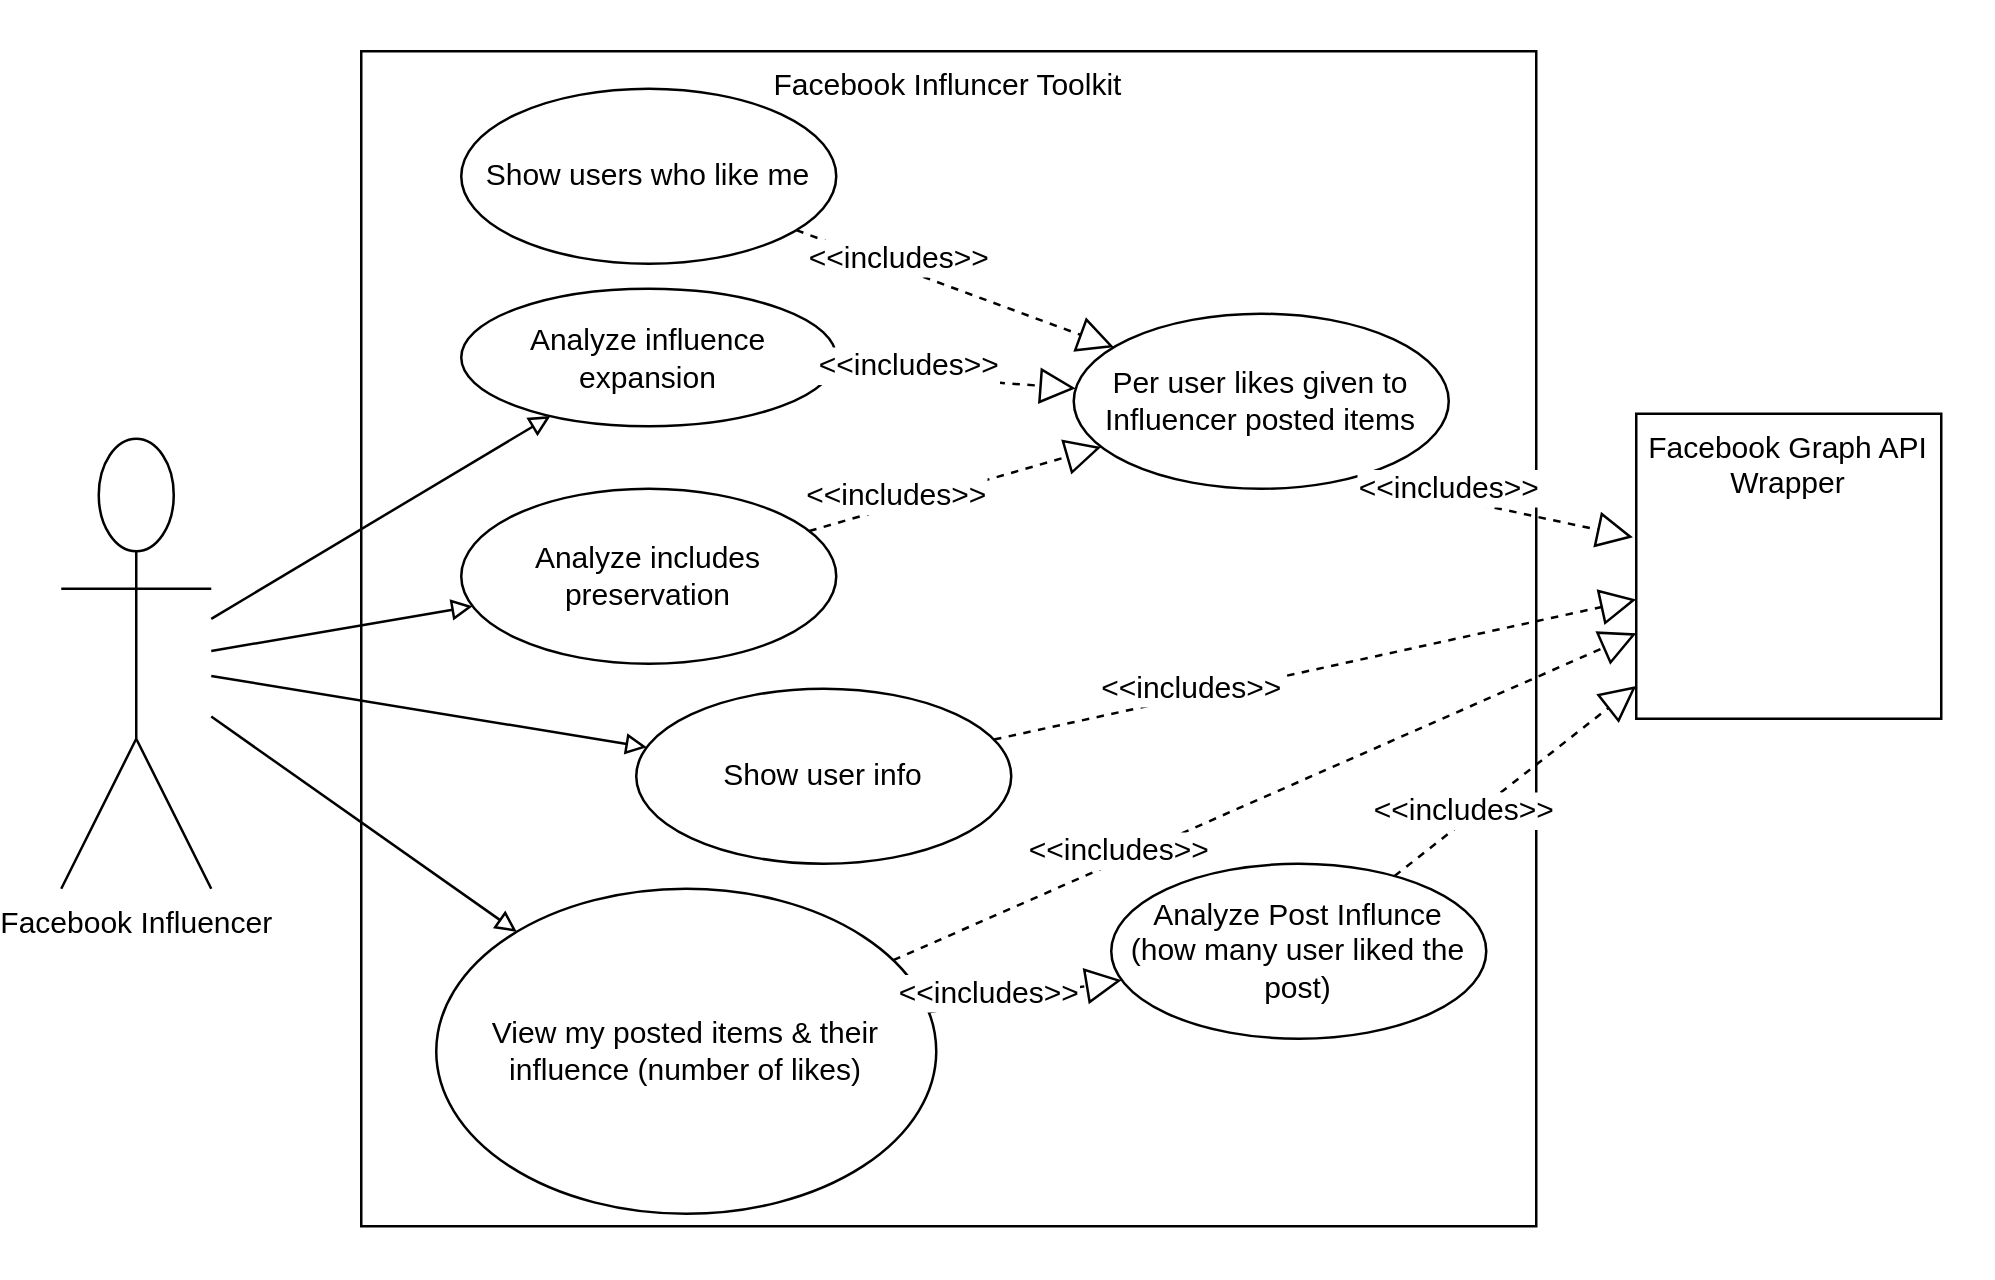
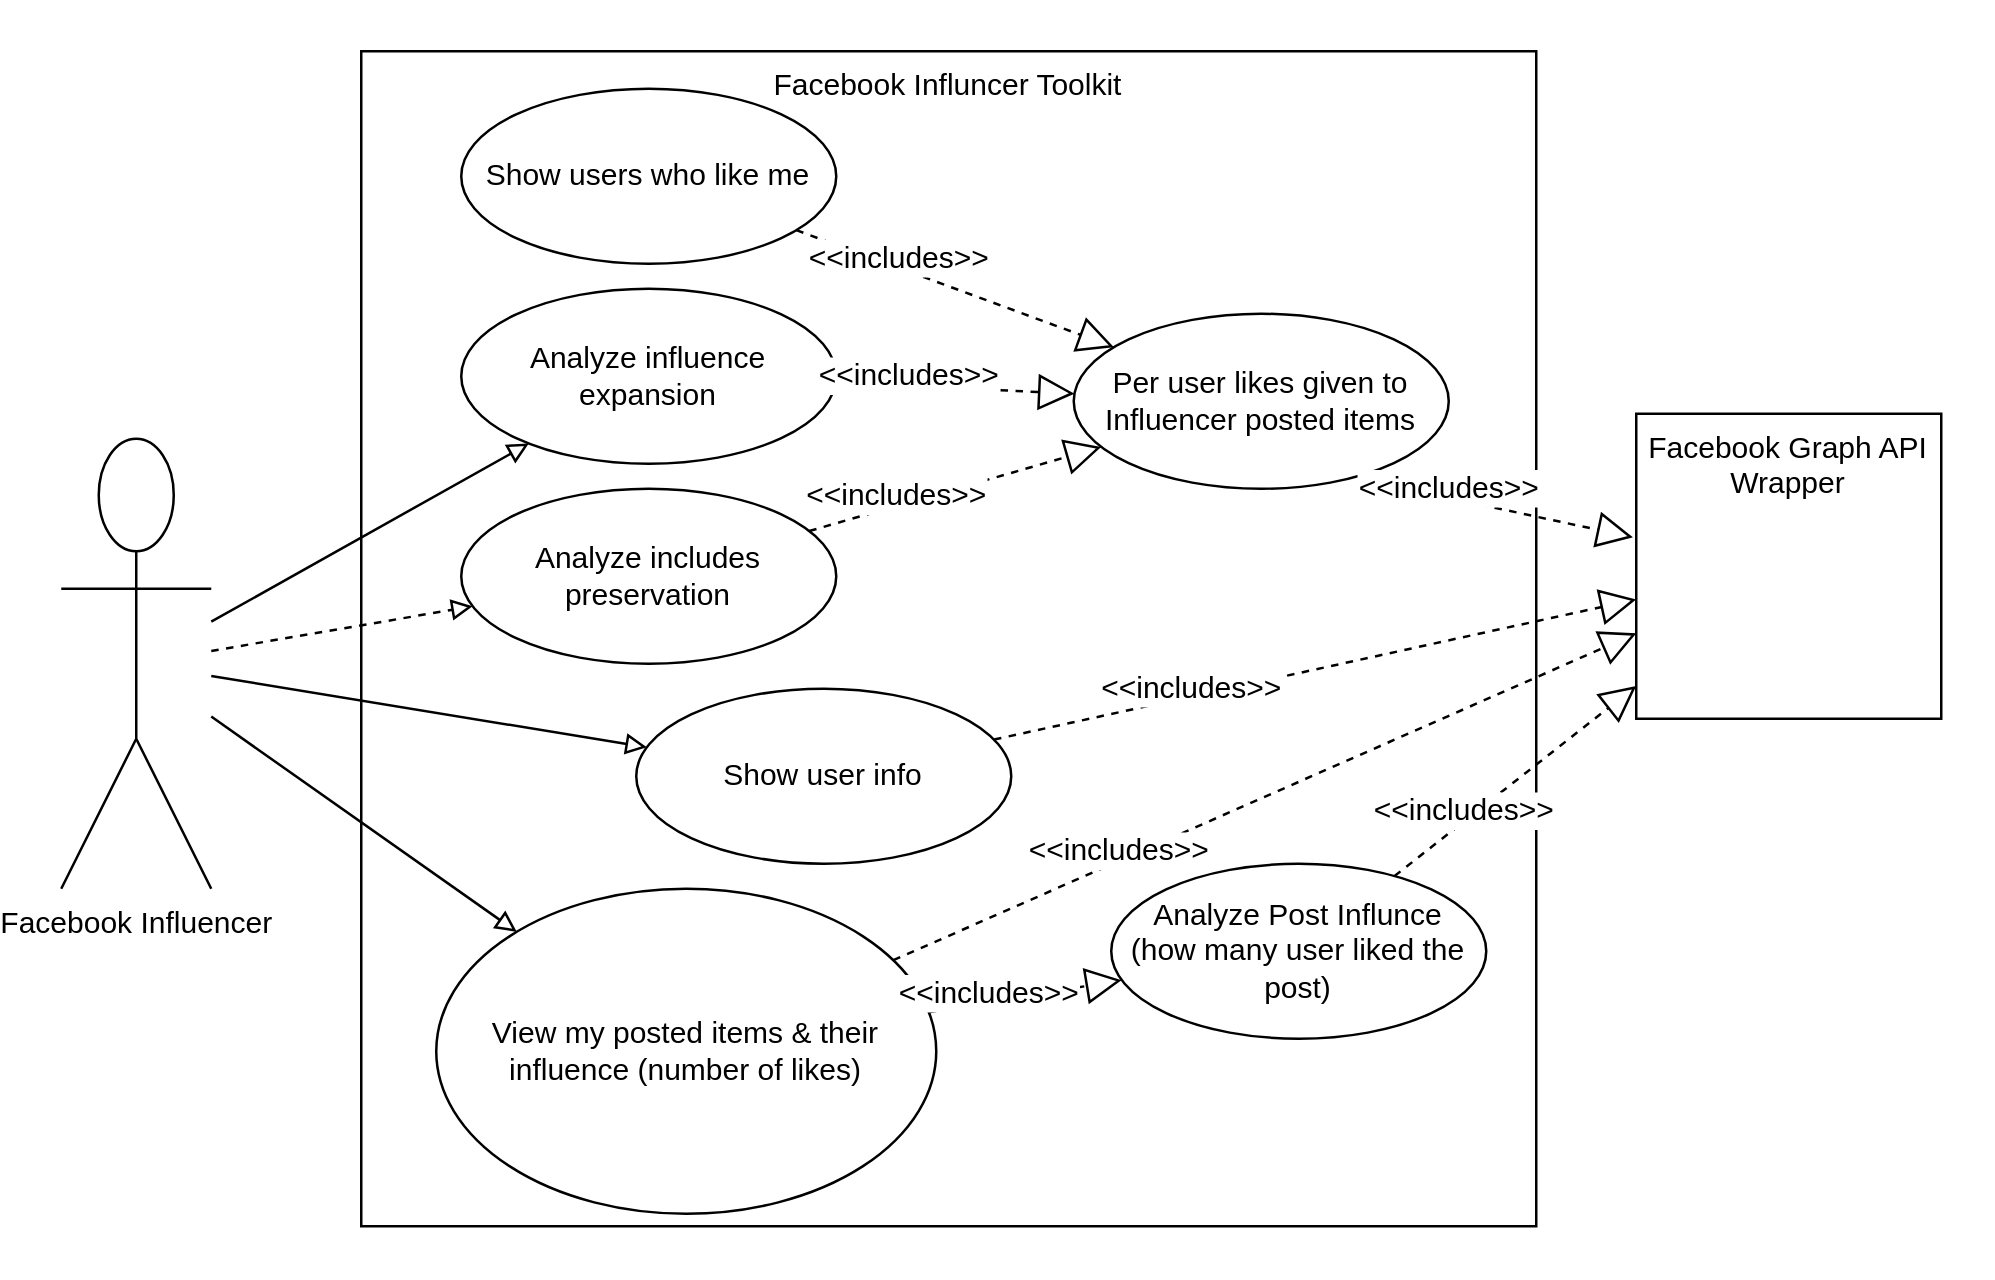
(649, 358) -> (649, 376)
(331, 631) -> (331, 631)
